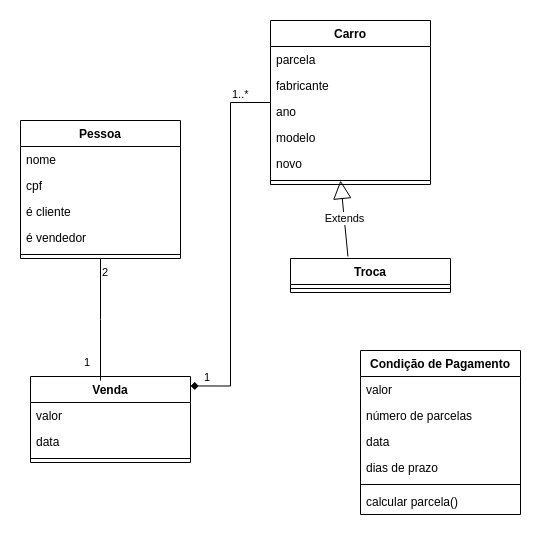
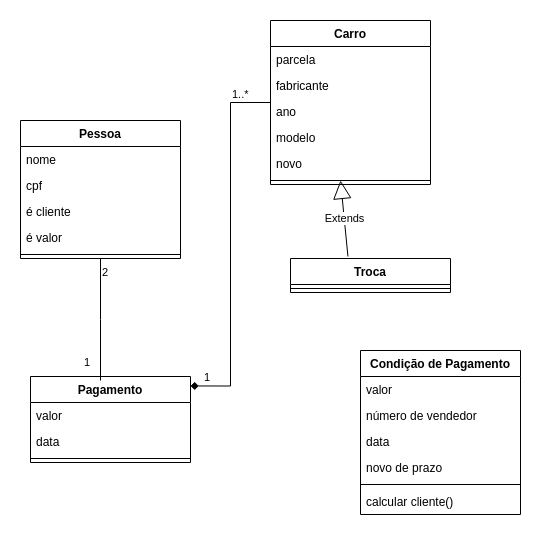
(58, 238) -> (46, 238)
(110, 390) -> (110, 390)
(422, 416) -> (423, 416)
(405, 468) -> (407, 468)
(420, 502) -> (419, 502)
